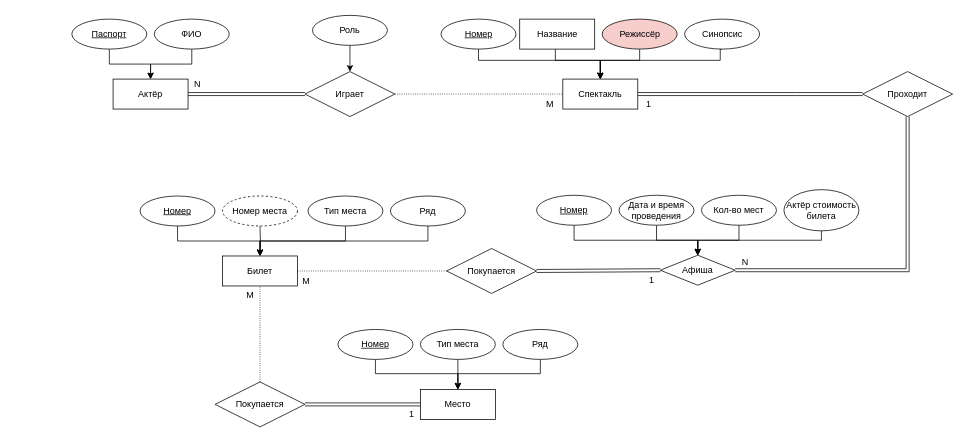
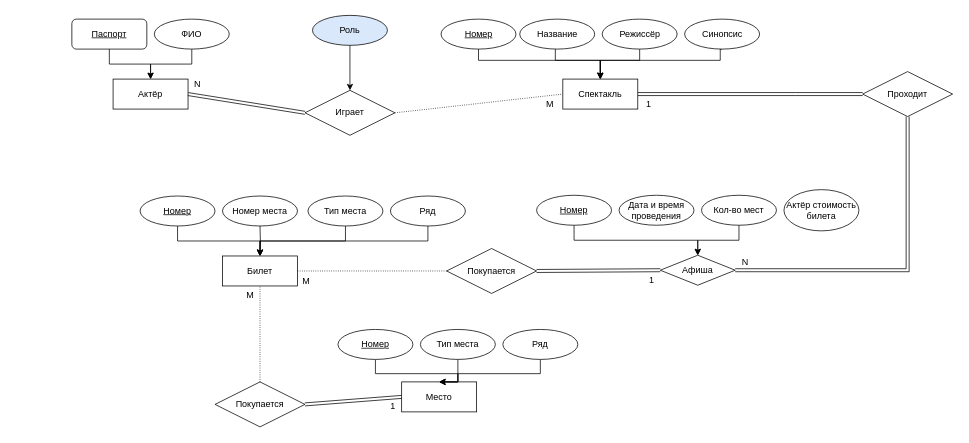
(350, 30) -> (350, 30)
(109, 34) -> (109, 34)
(557, 34) -> (557, 34)
(640, 34) -> (640, 34)
(350, 94) -> (350, 113)
(260, 211) -> (260, 211)
(657, 231) -> none
(786, 240) -> none
(458, 405) -> (439, 397)
